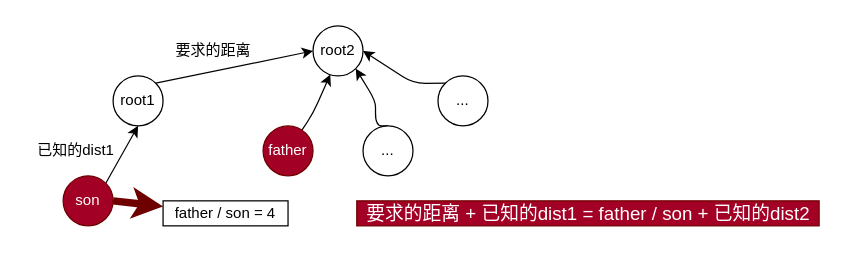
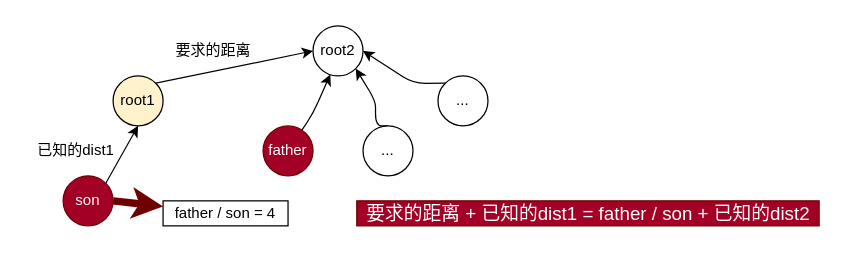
(138, 101) -> (138, 101)
